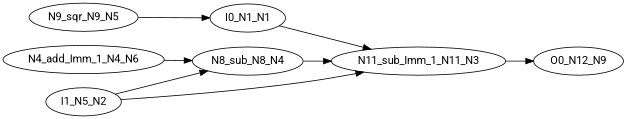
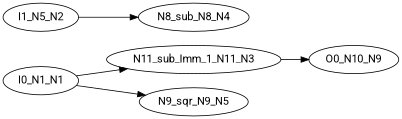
(170, 18) -> (107, 90)
(84, 60) -> none
(313, 61) -> none
(579, 61) -> (354, 60)
(239, 90) -> none
